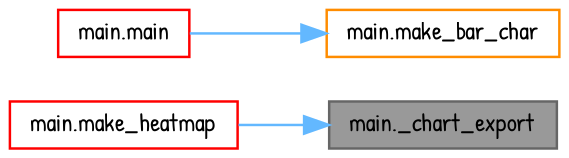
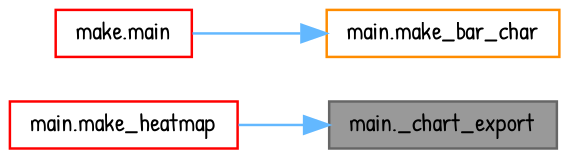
(124, 33) -> (124, 33)
